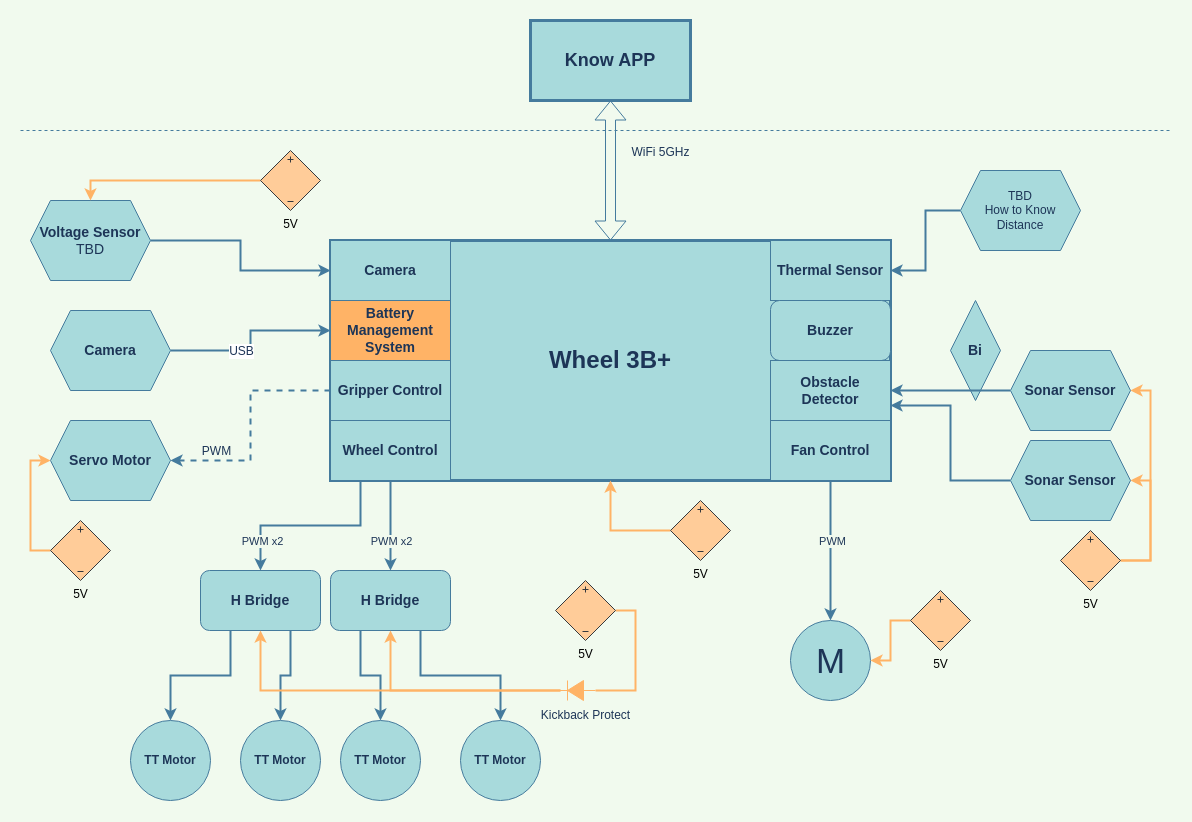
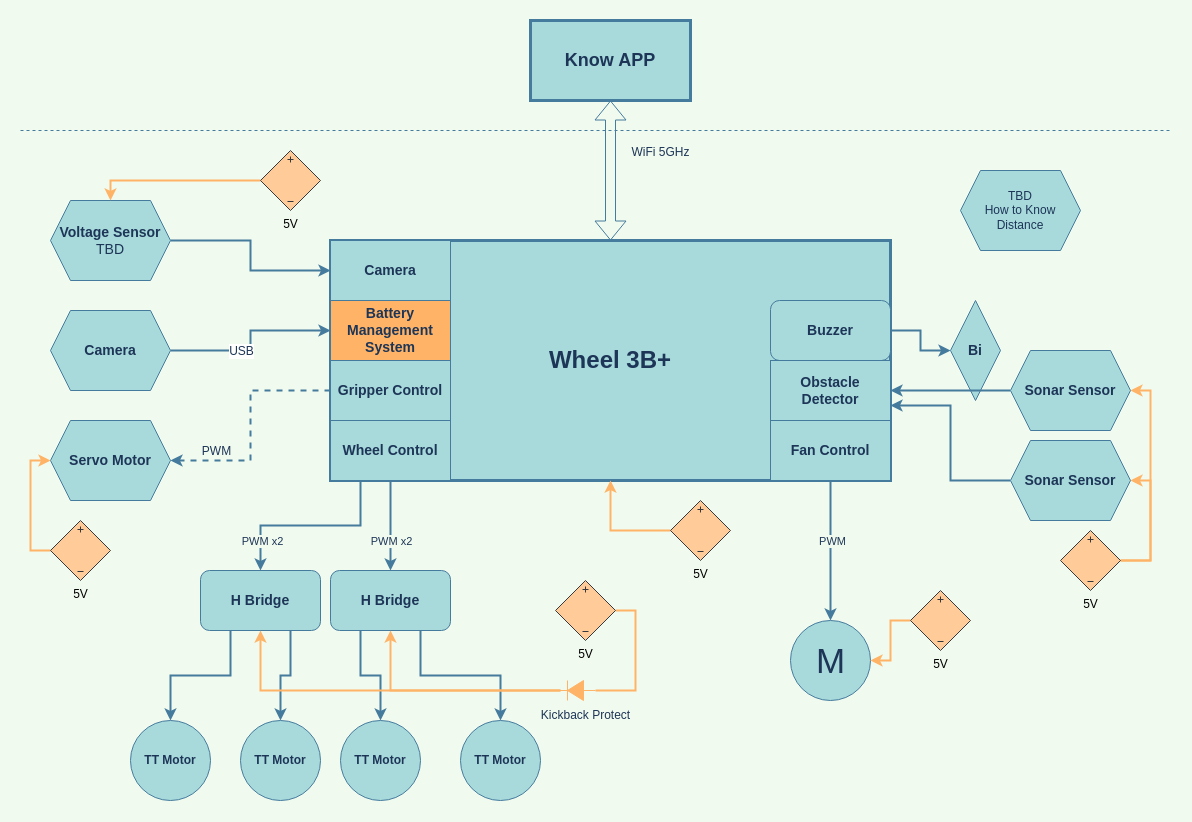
(926, 236) -> none
(91, 241) -> (111, 241)
(831, 271) -> none
none -> (921, 336)
